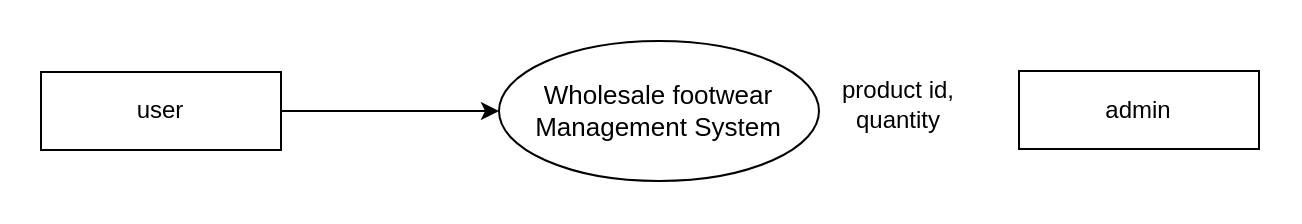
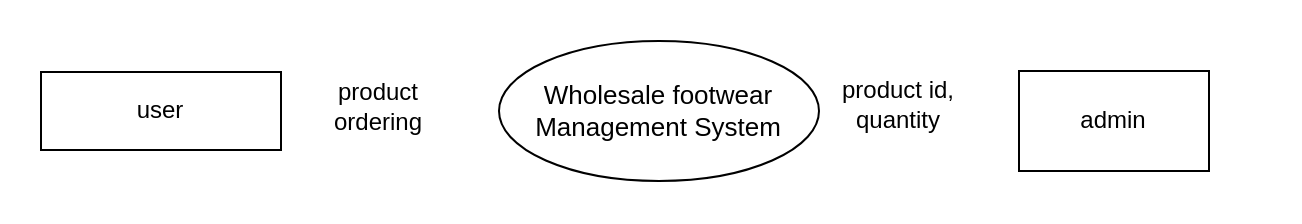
none -> (379, 107)
(1139, 110) -> (1114, 121)
(383, 111) -> none
